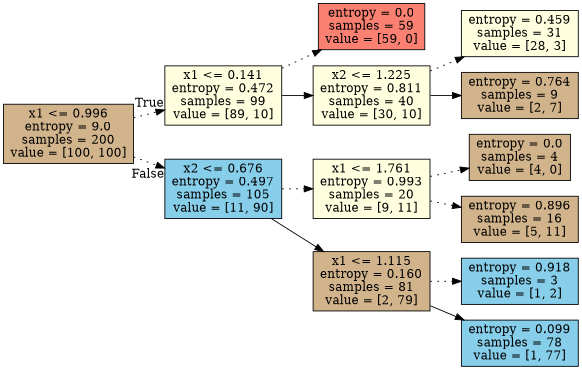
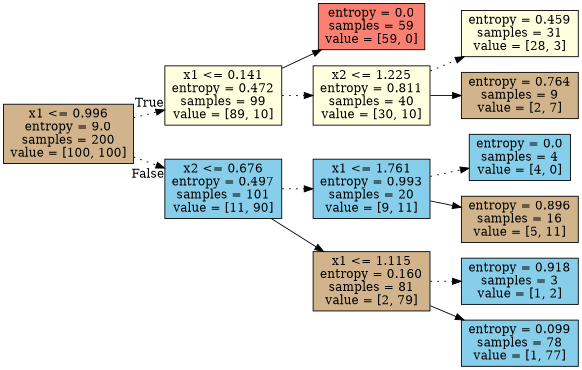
(298, 61) -> (298, 61)
(293, 96) -> (293, 96)
(520, 157) -> (520, 157)
(223, 189) -> (223, 189)
(372, 189) -> (372, 189)
(441, 203) -> (441, 203)
